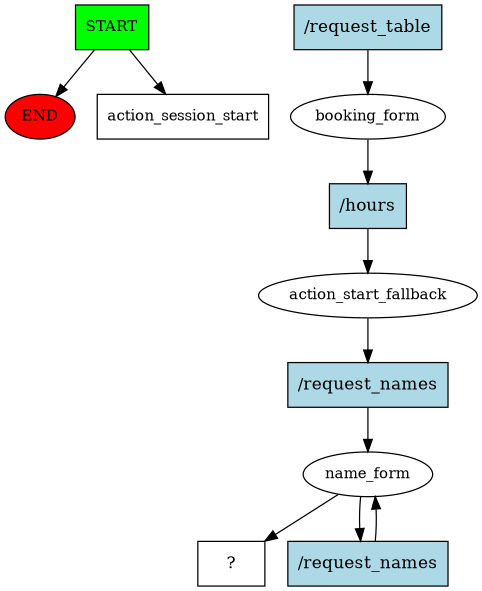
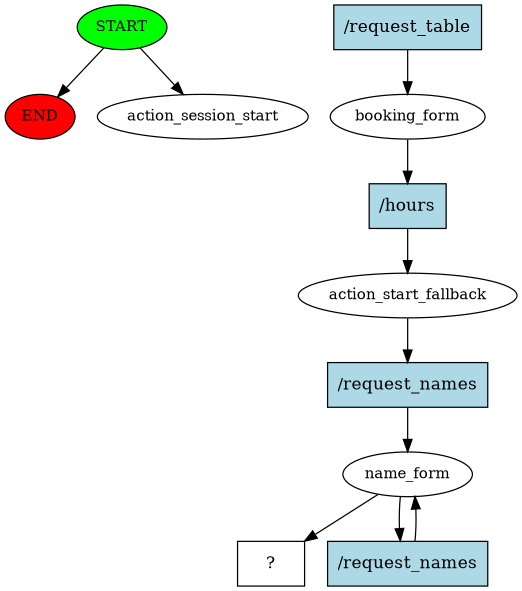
(112, 27) -> (122, 27)
(183, 117) -> (203, 117)
